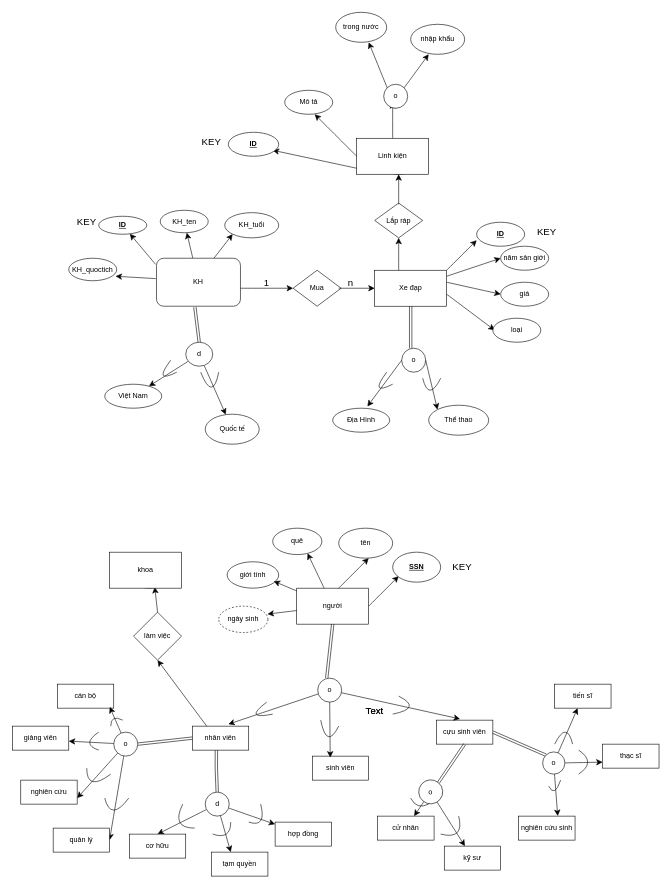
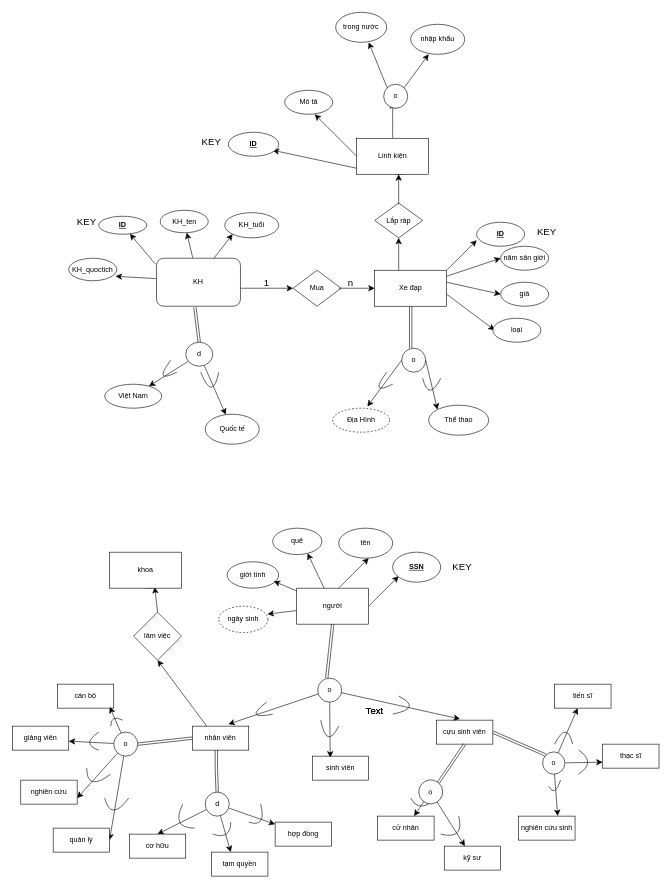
(361, 420) -> (361, 420)
